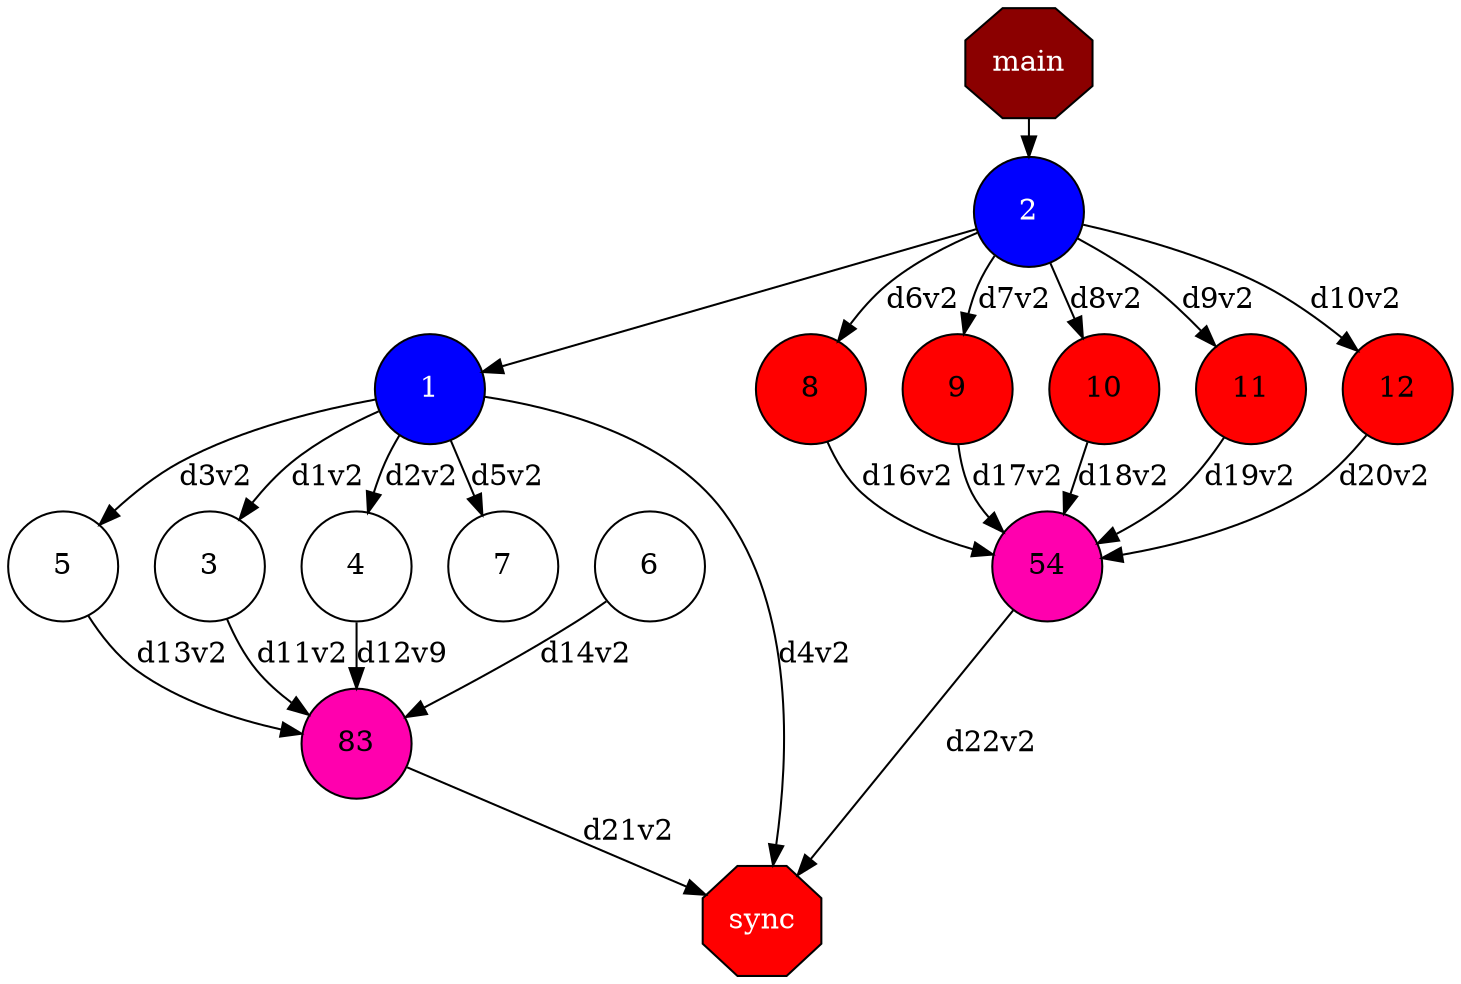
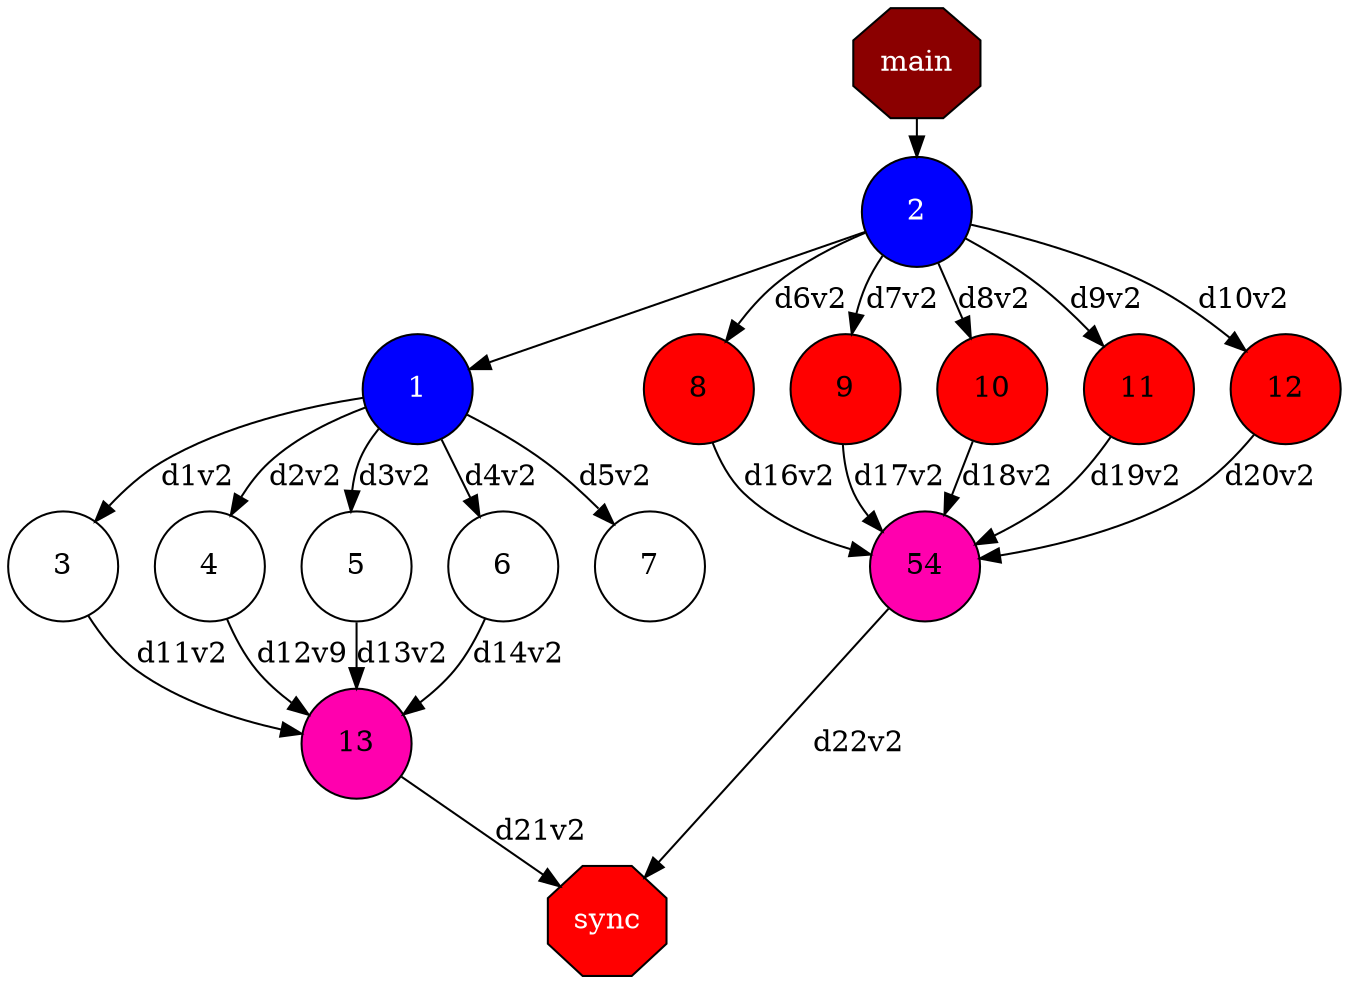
(743, 543) -> (456, 469)
(357, 744) -> (357, 744)
